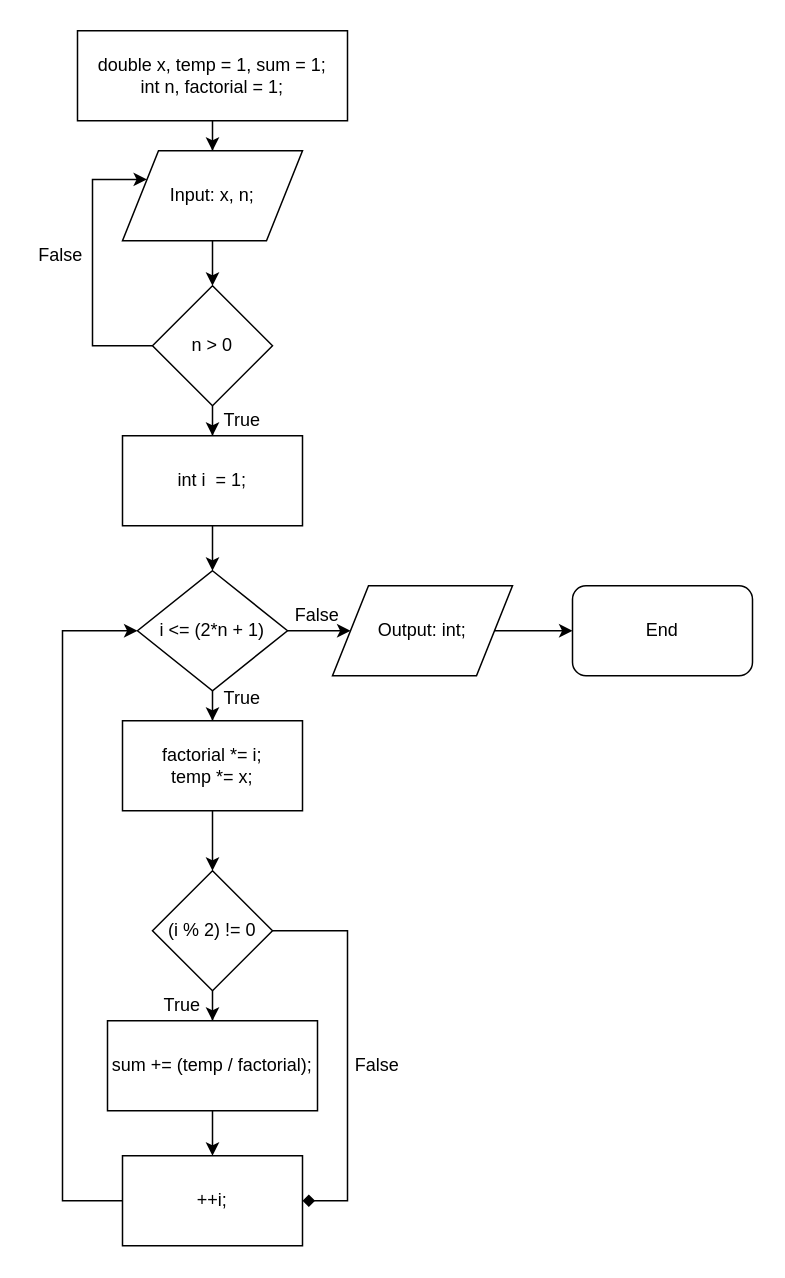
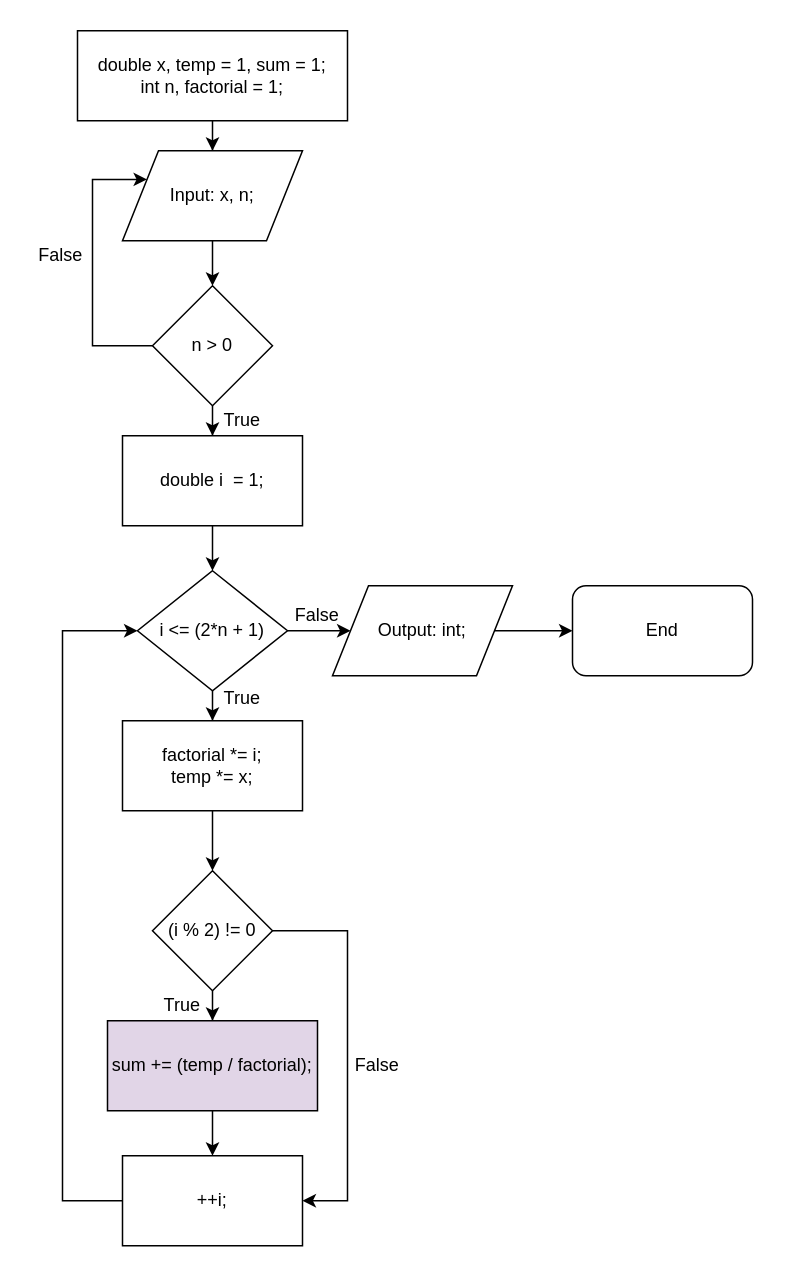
(212, 481) -> (212, 481)
(212, 1066) -> (212, 1066)
(315, 1201) -> (314, 1201)
